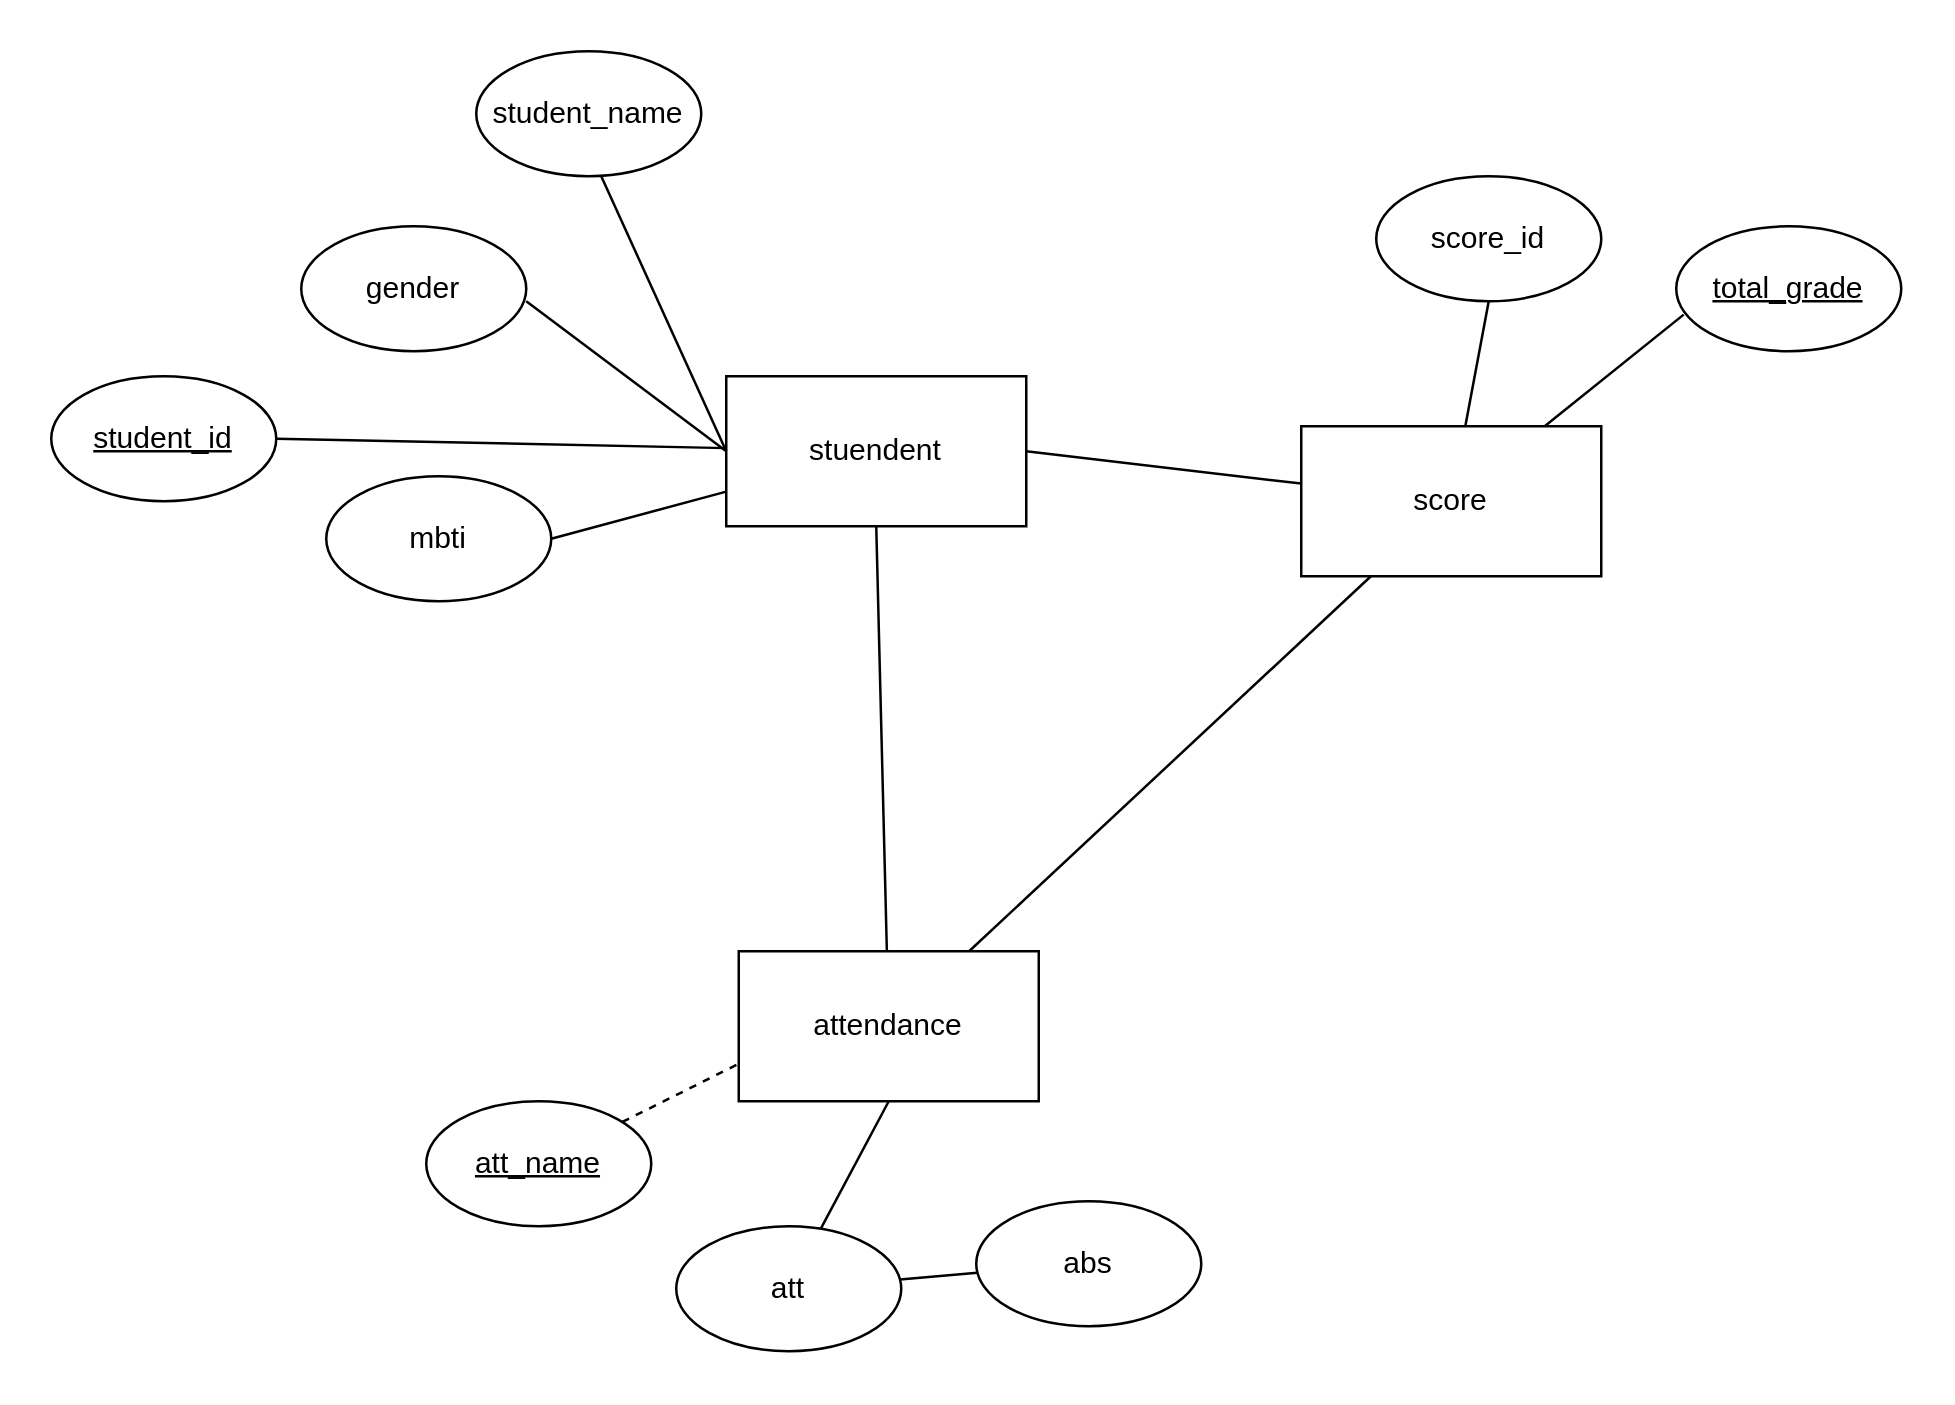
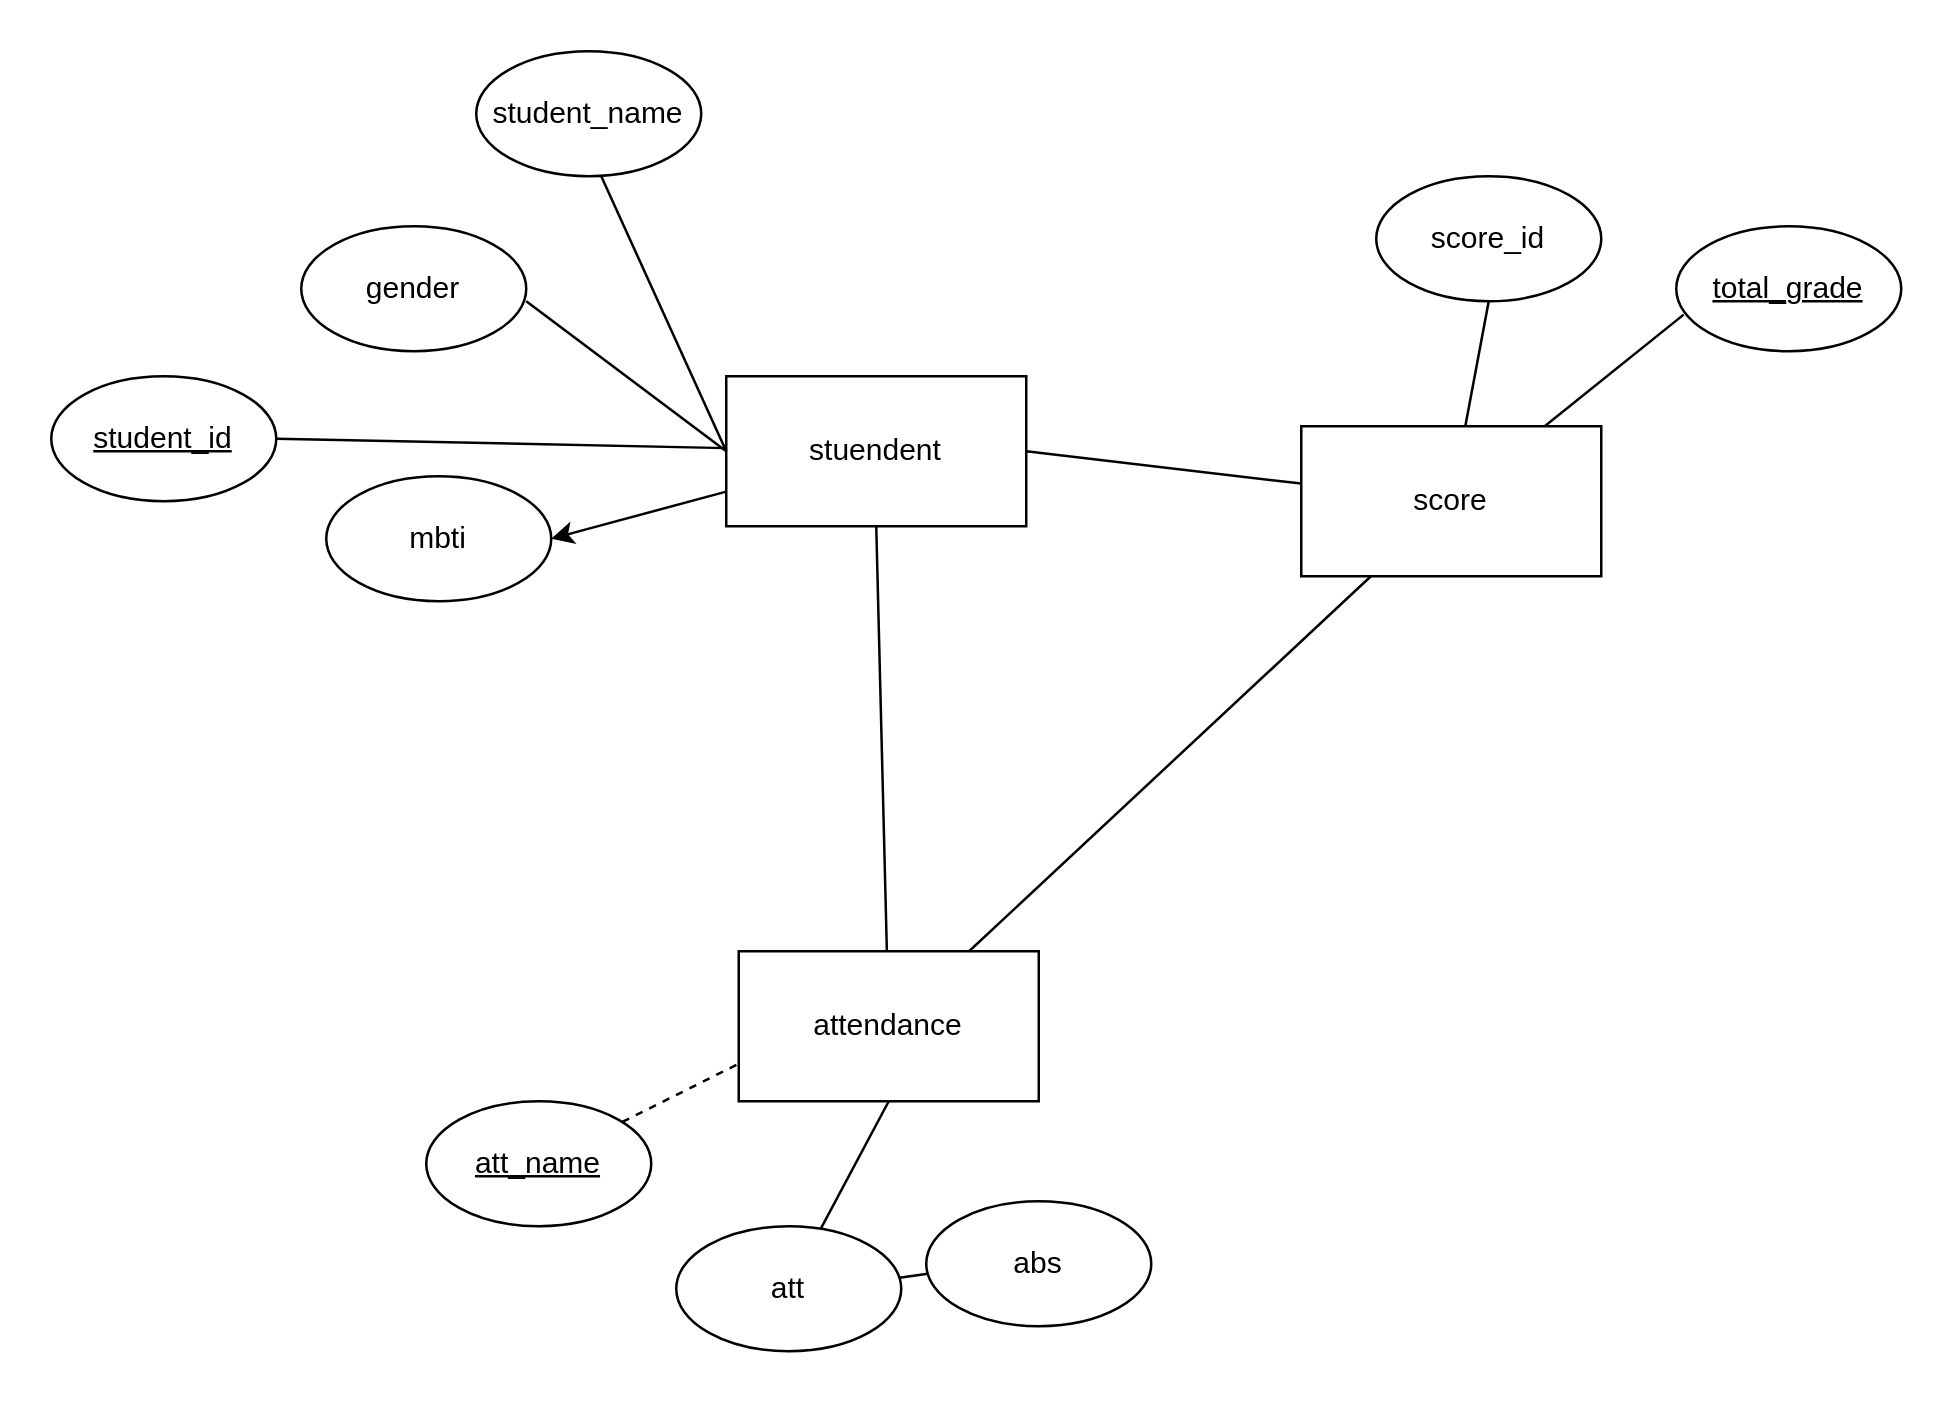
(562, 536) -> (569, 534)
(1089, 1264) -> (1039, 1264)
